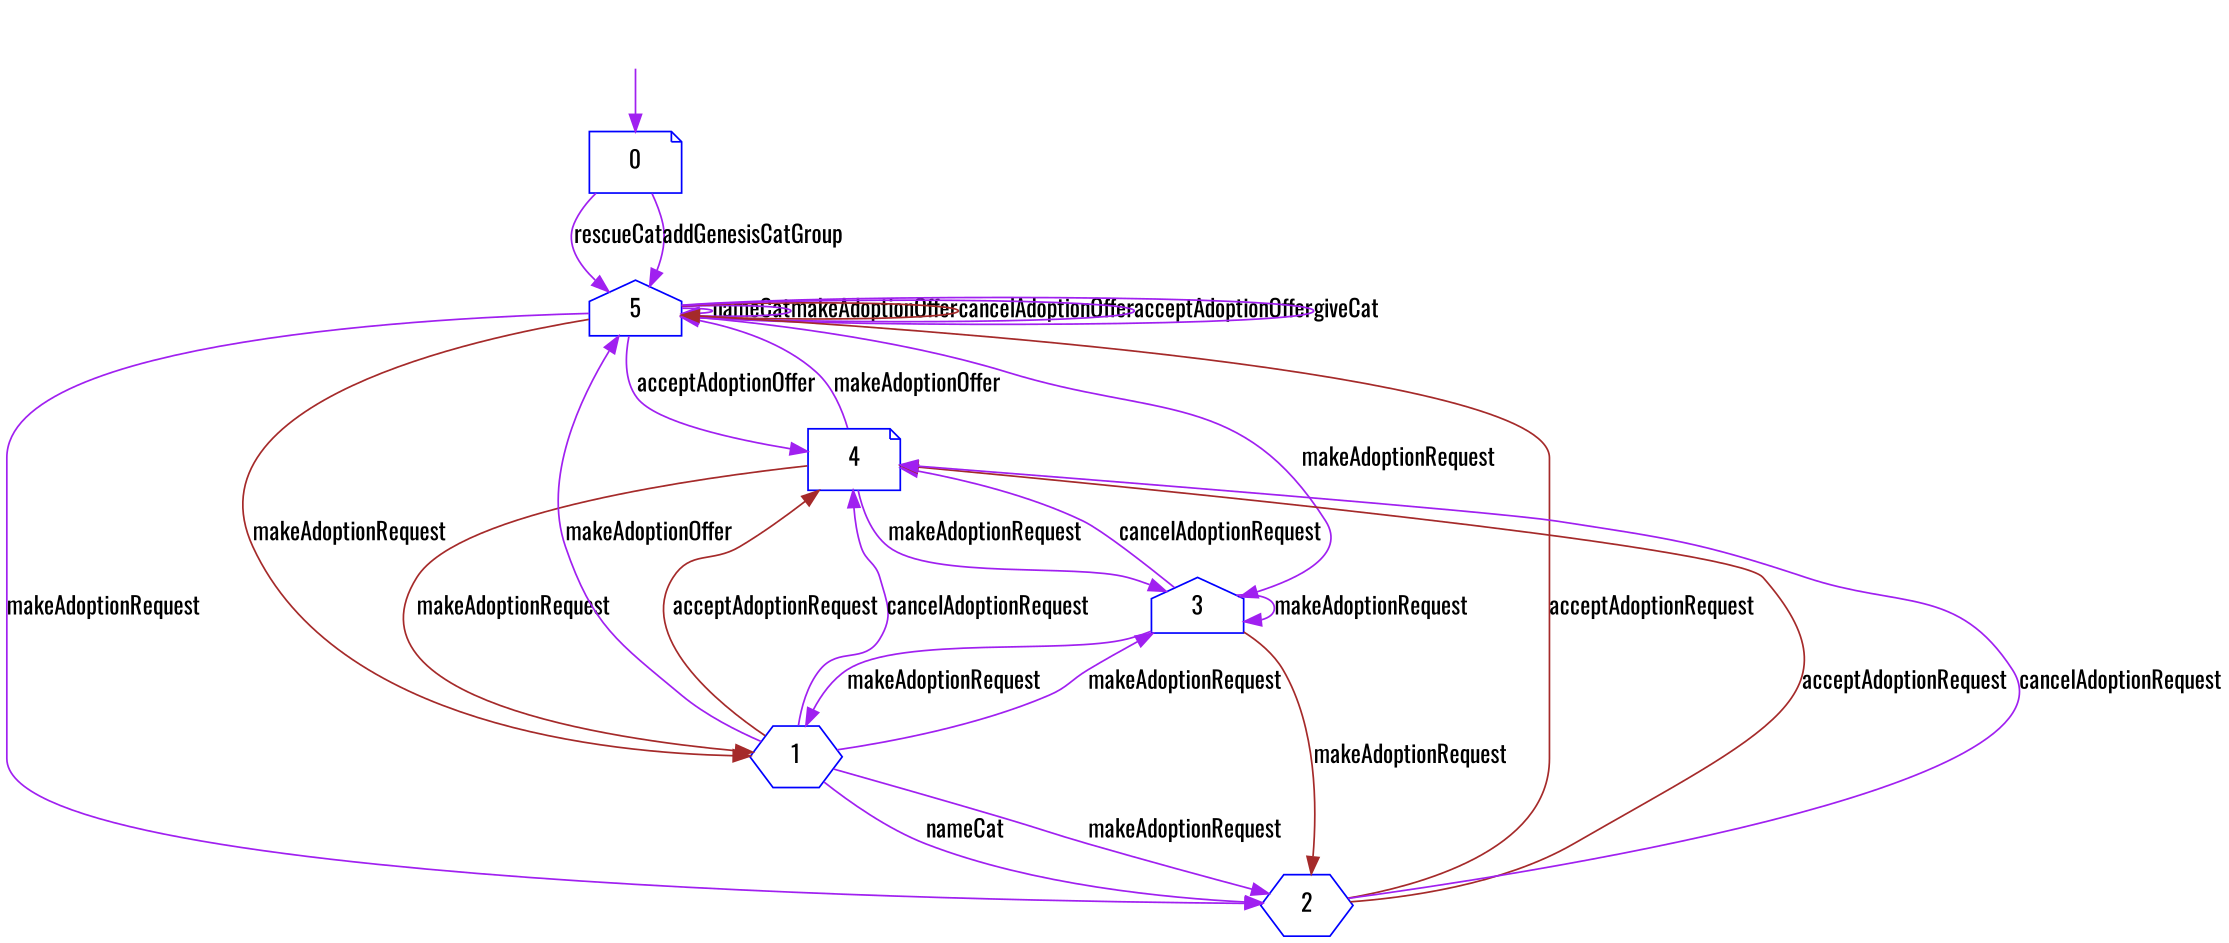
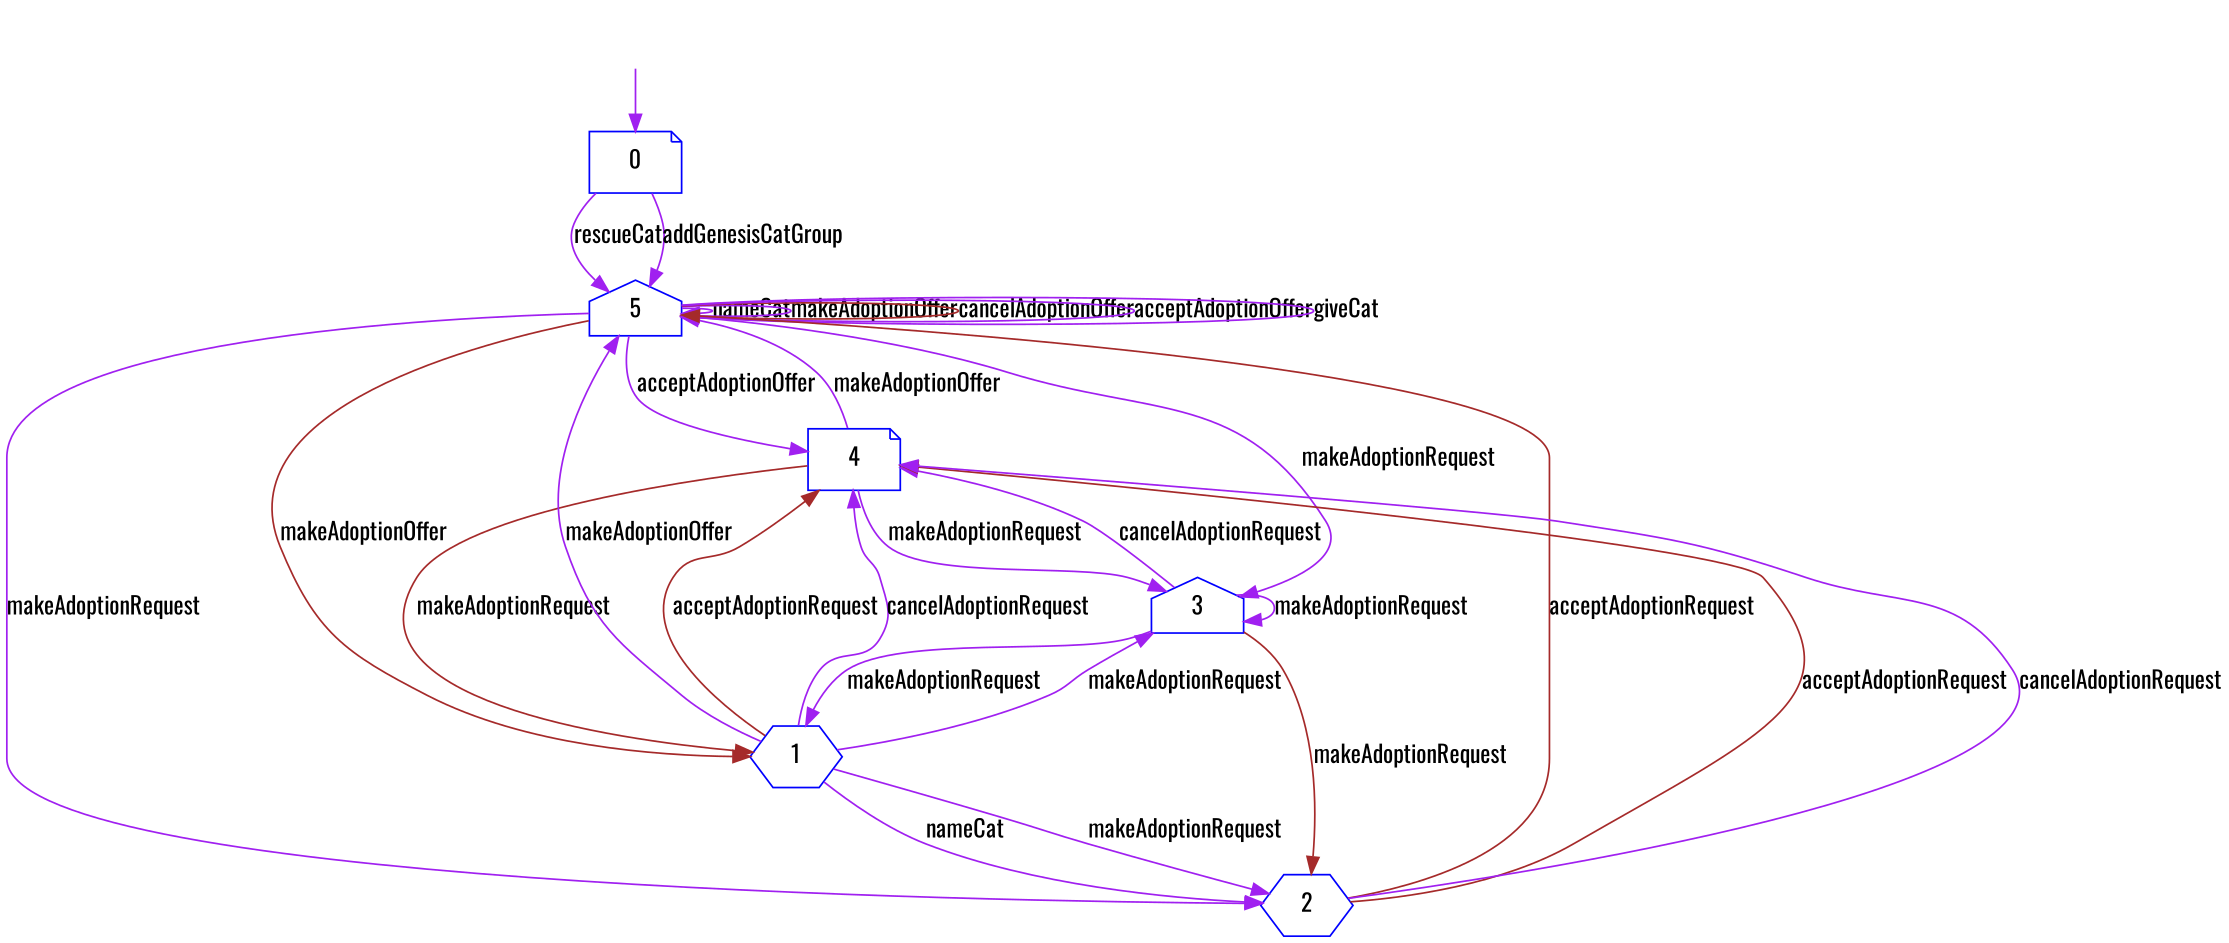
(350, 534) -> (364, 534)
